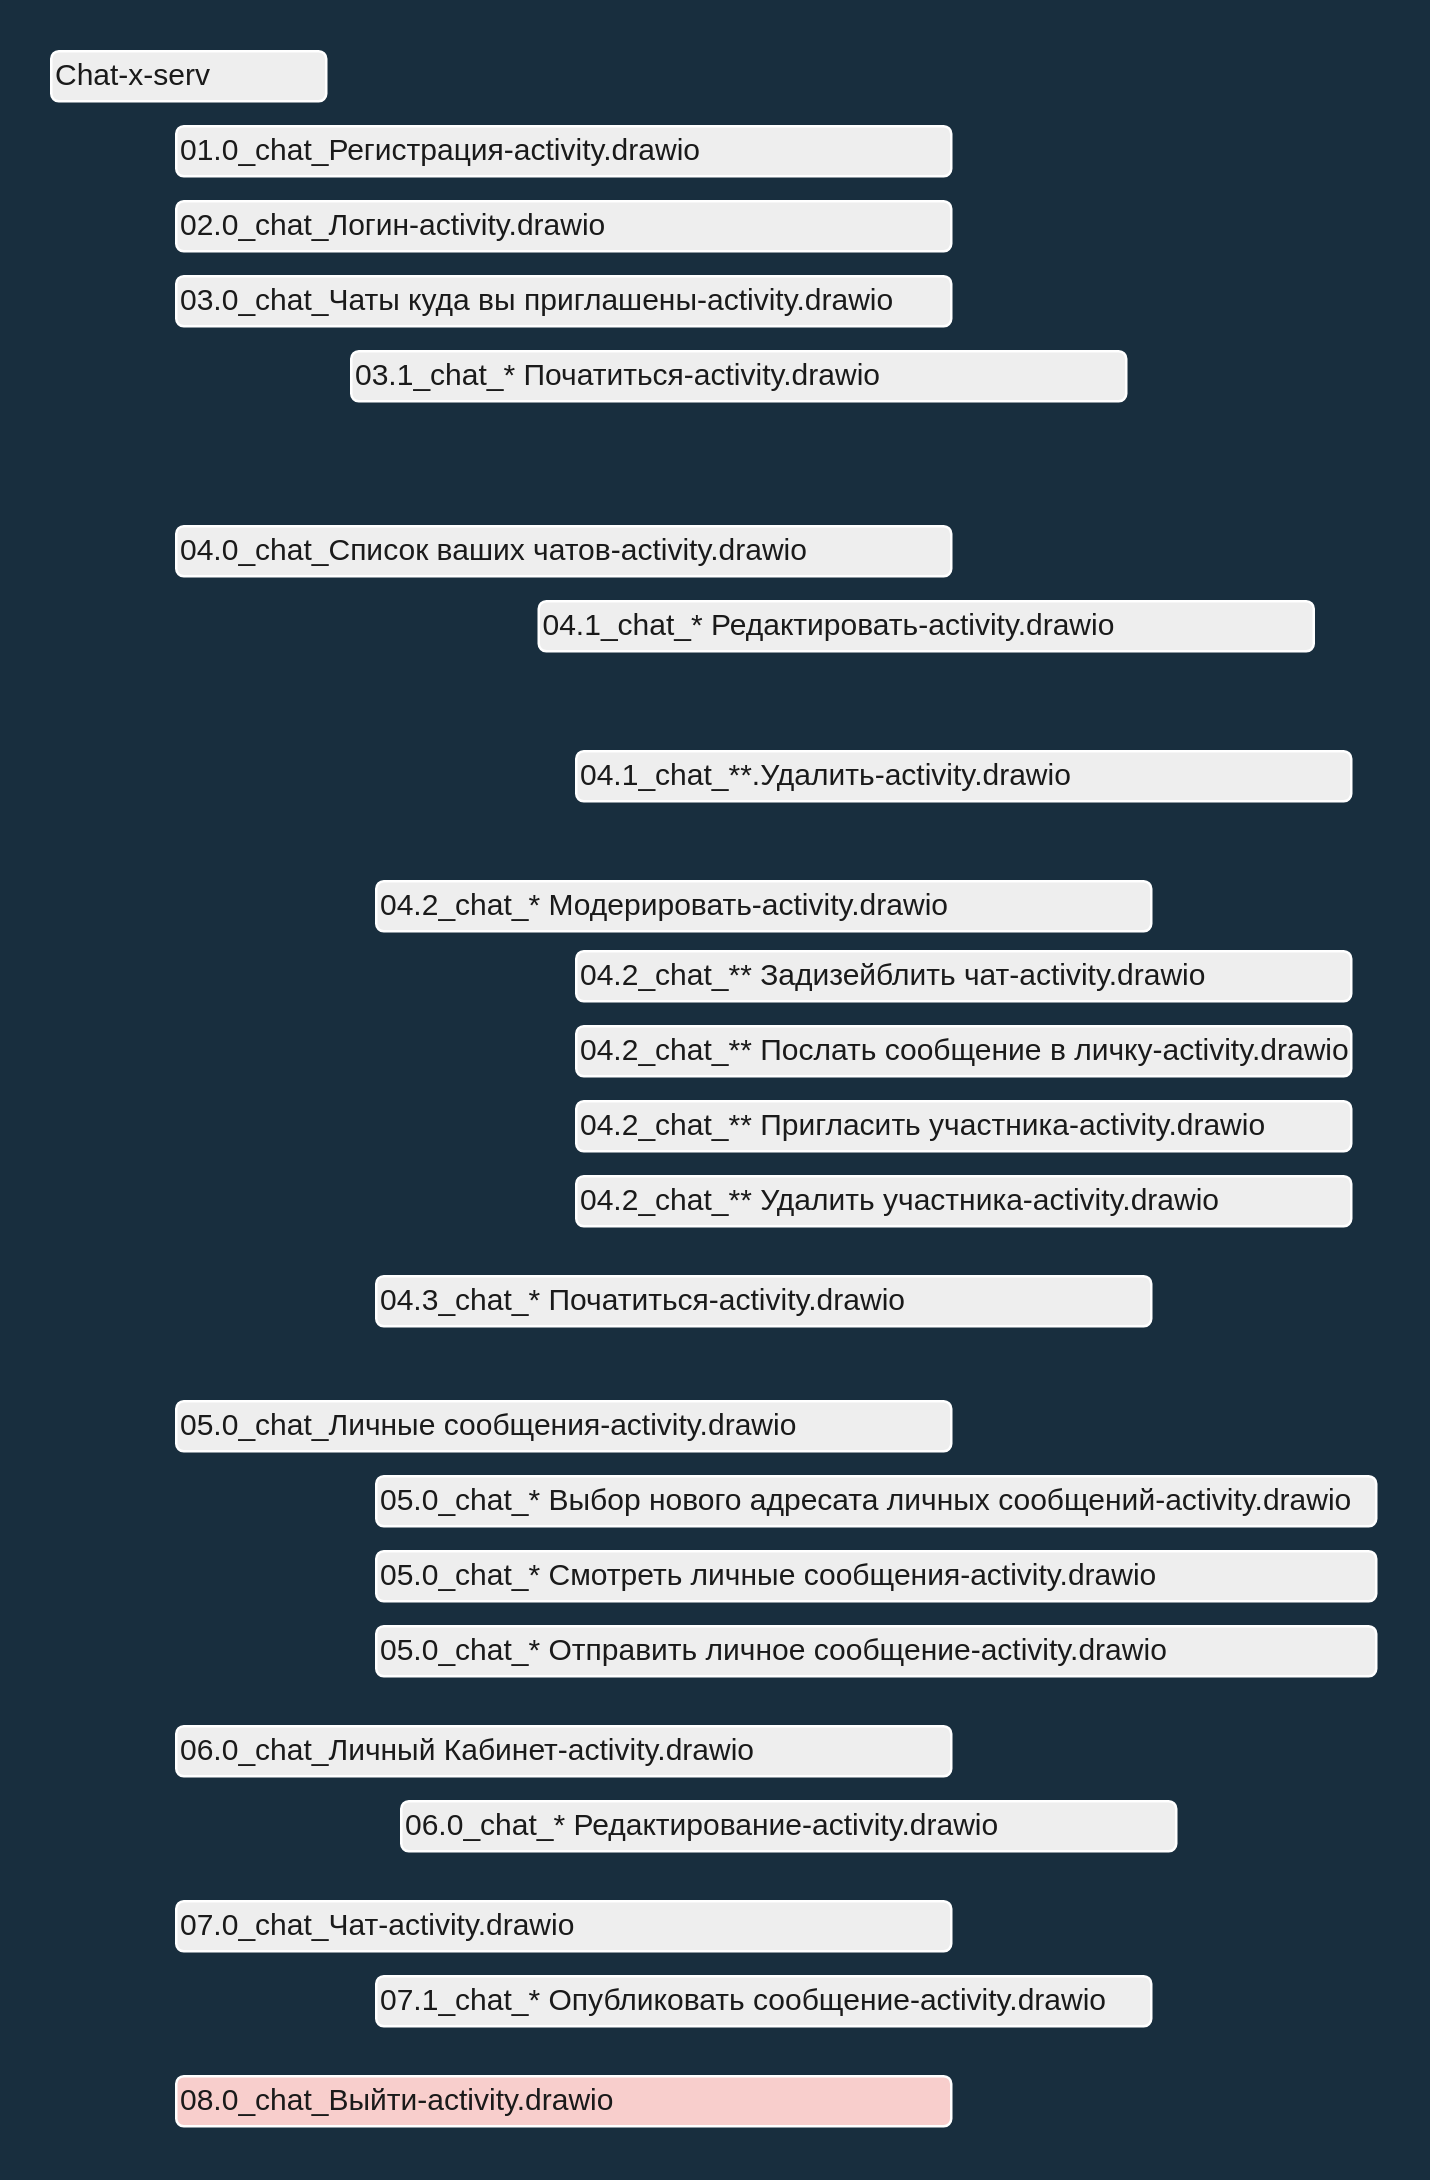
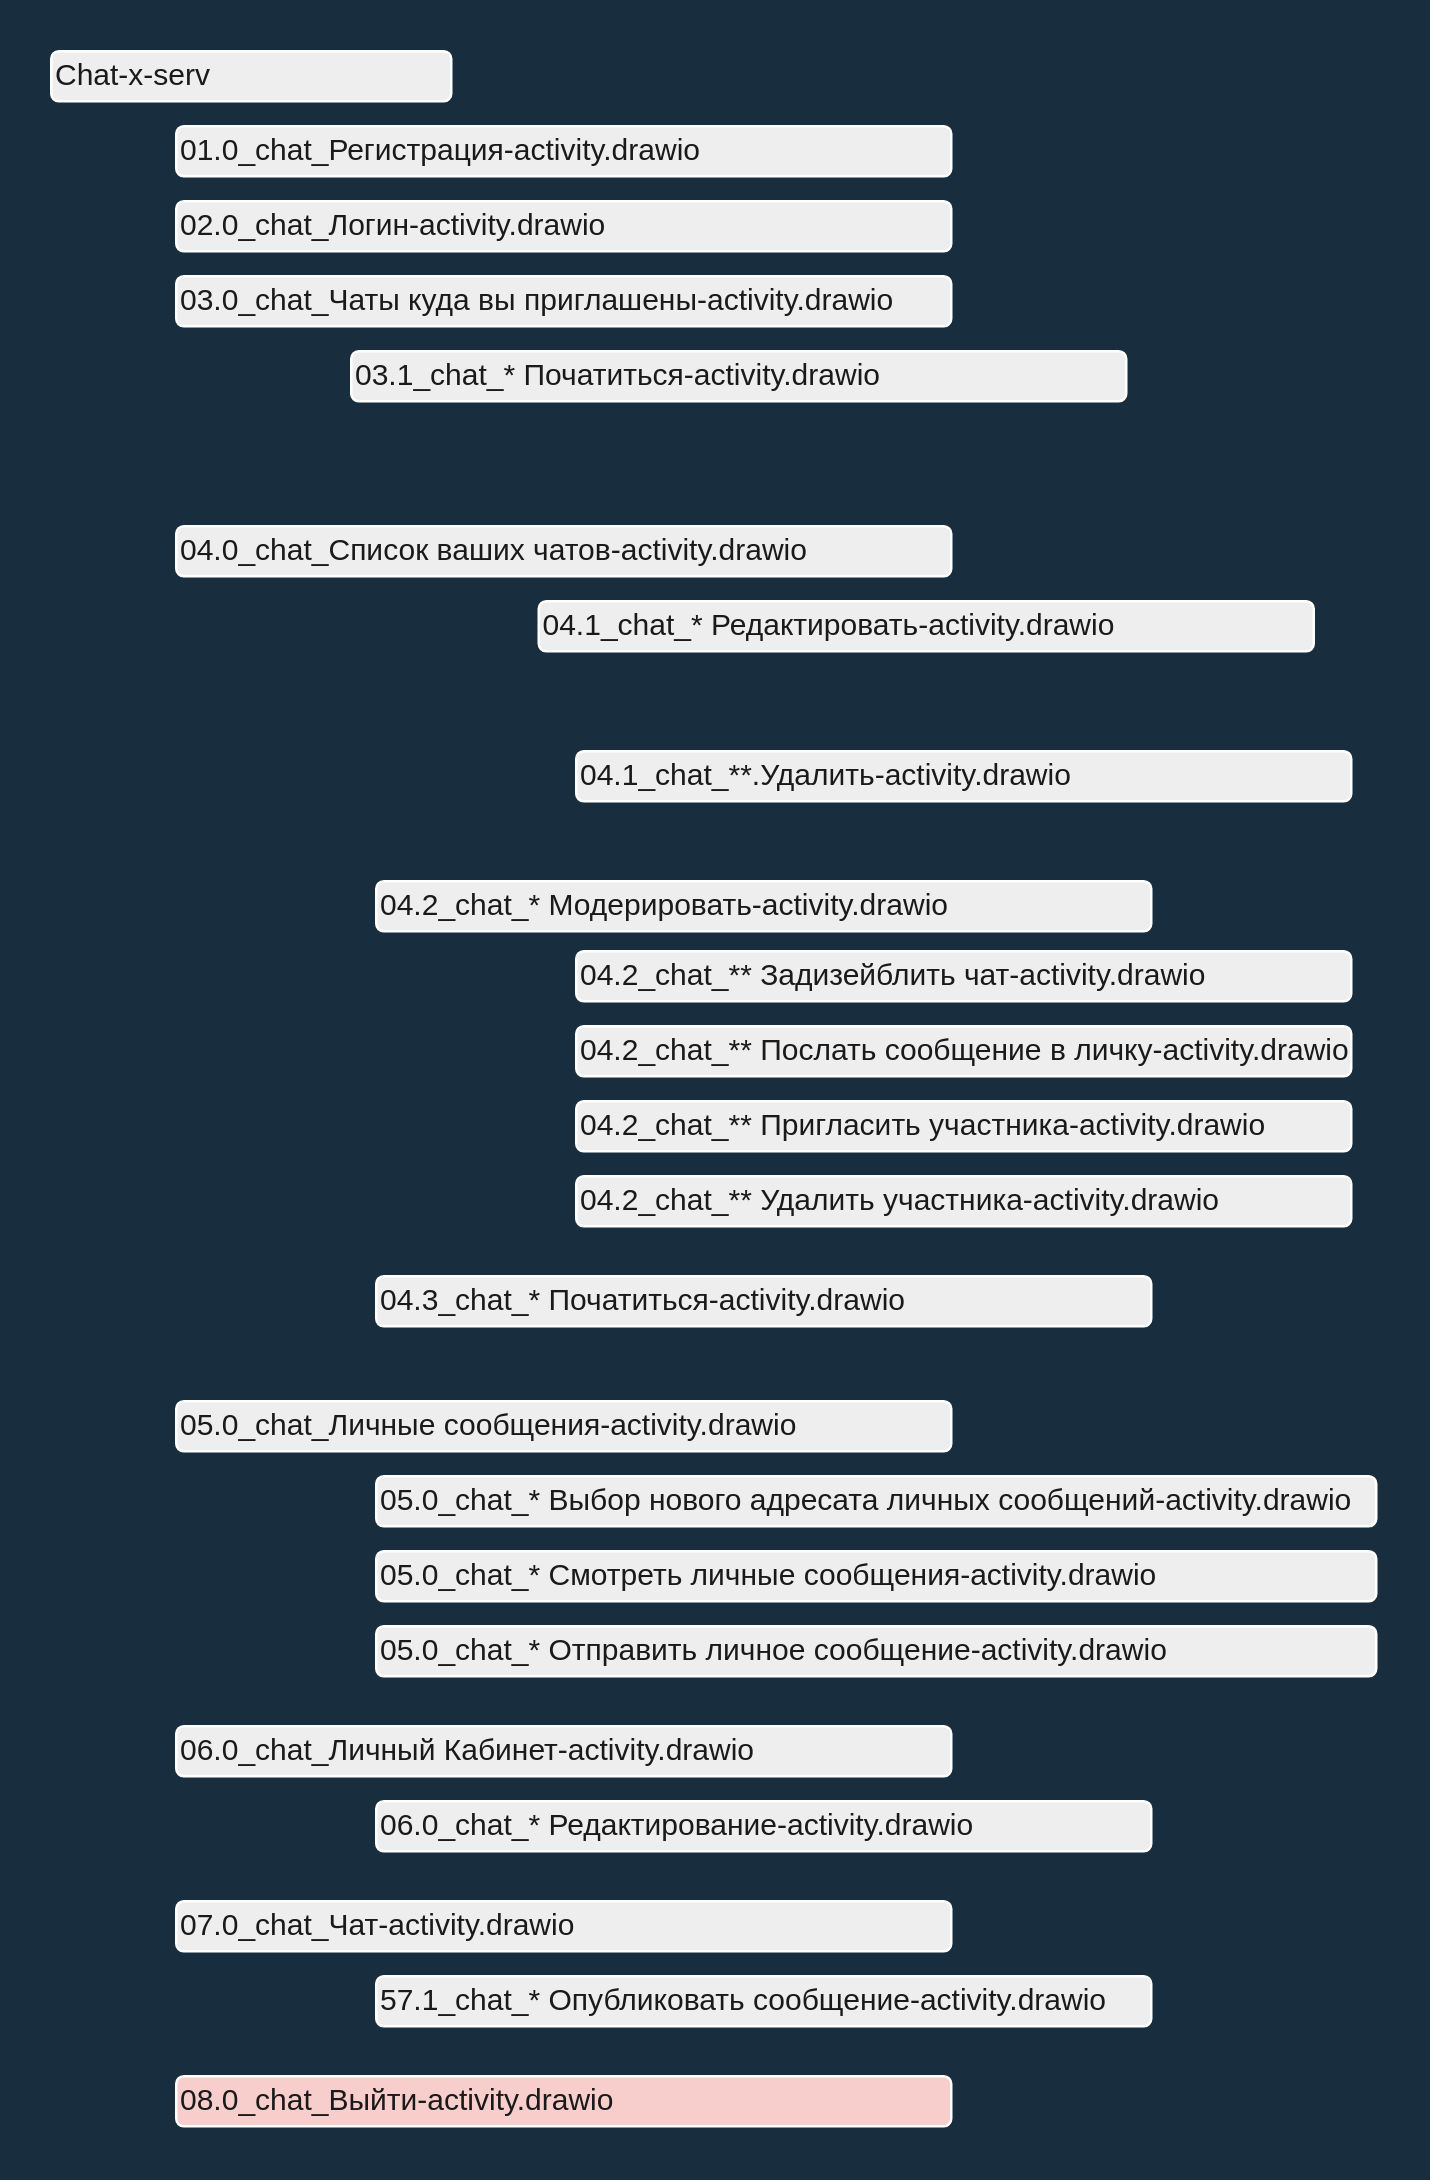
(189, 76) -> (251, 76)
(789, 1826) -> (764, 1826)
(766, 2001) -> (766, 2001)
